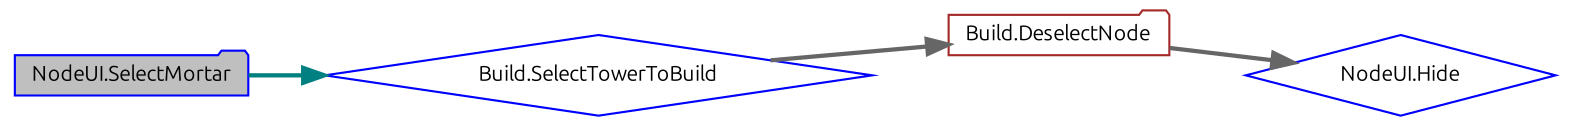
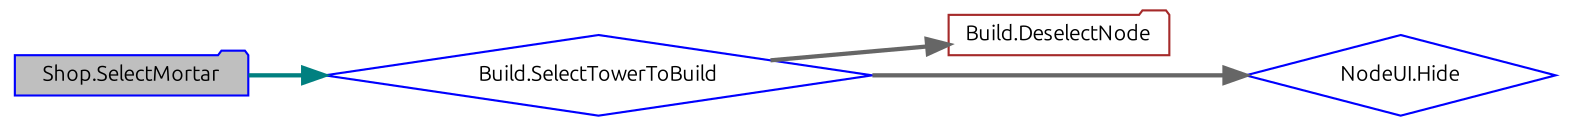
(1221, 54) -> (1048, 75)
(132, 75) -> (132, 75)
